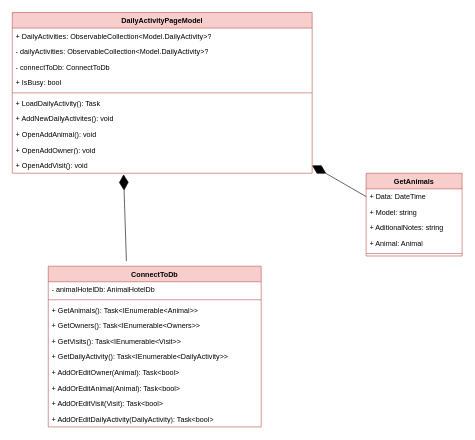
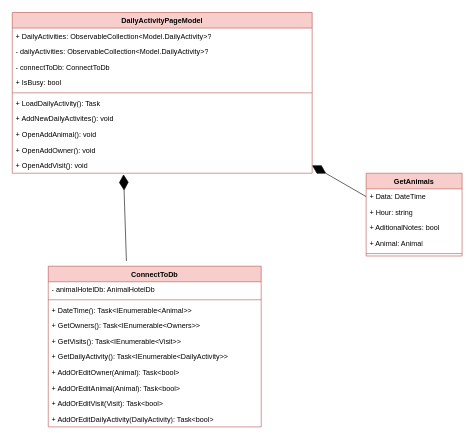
(395, 213) -> (394, 213)
(412, 228) -> (408, 228)
(127, 311) -> (124, 311)
